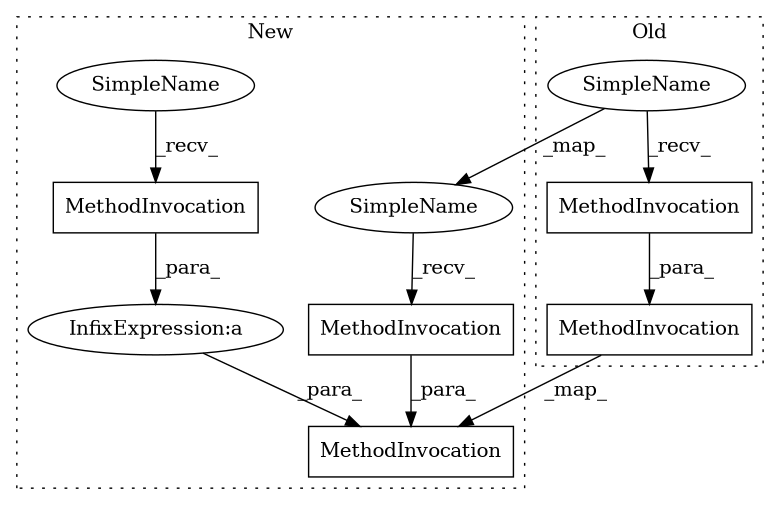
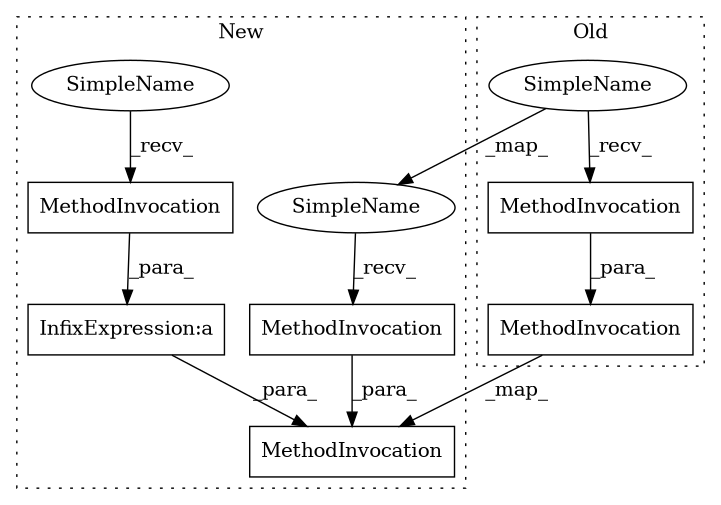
(156, 330) -> (126, 330)
